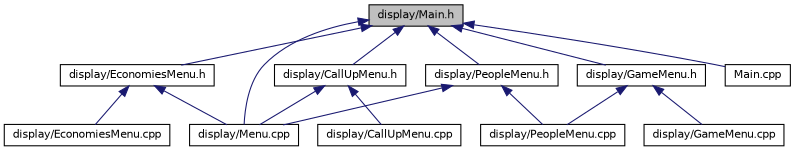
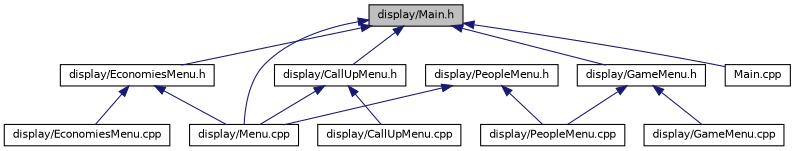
(458, 49) -> none
